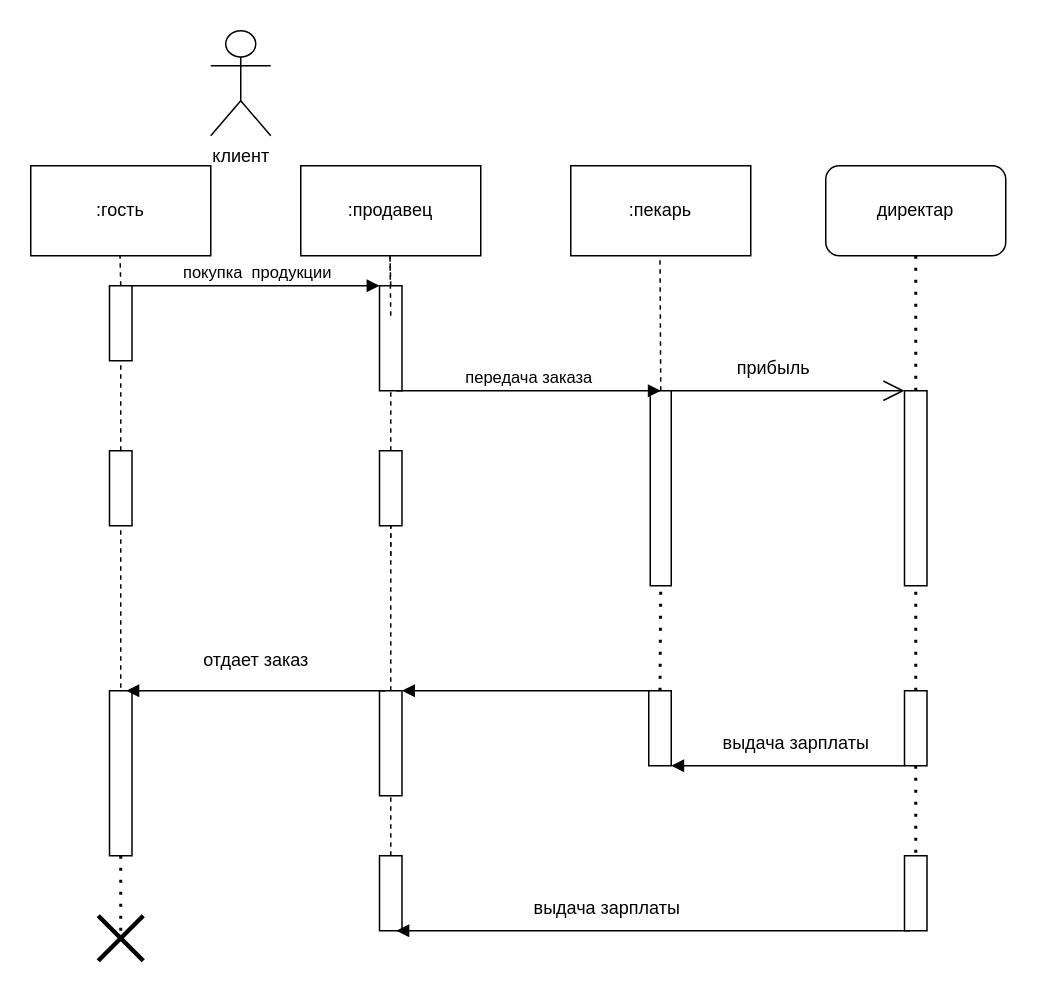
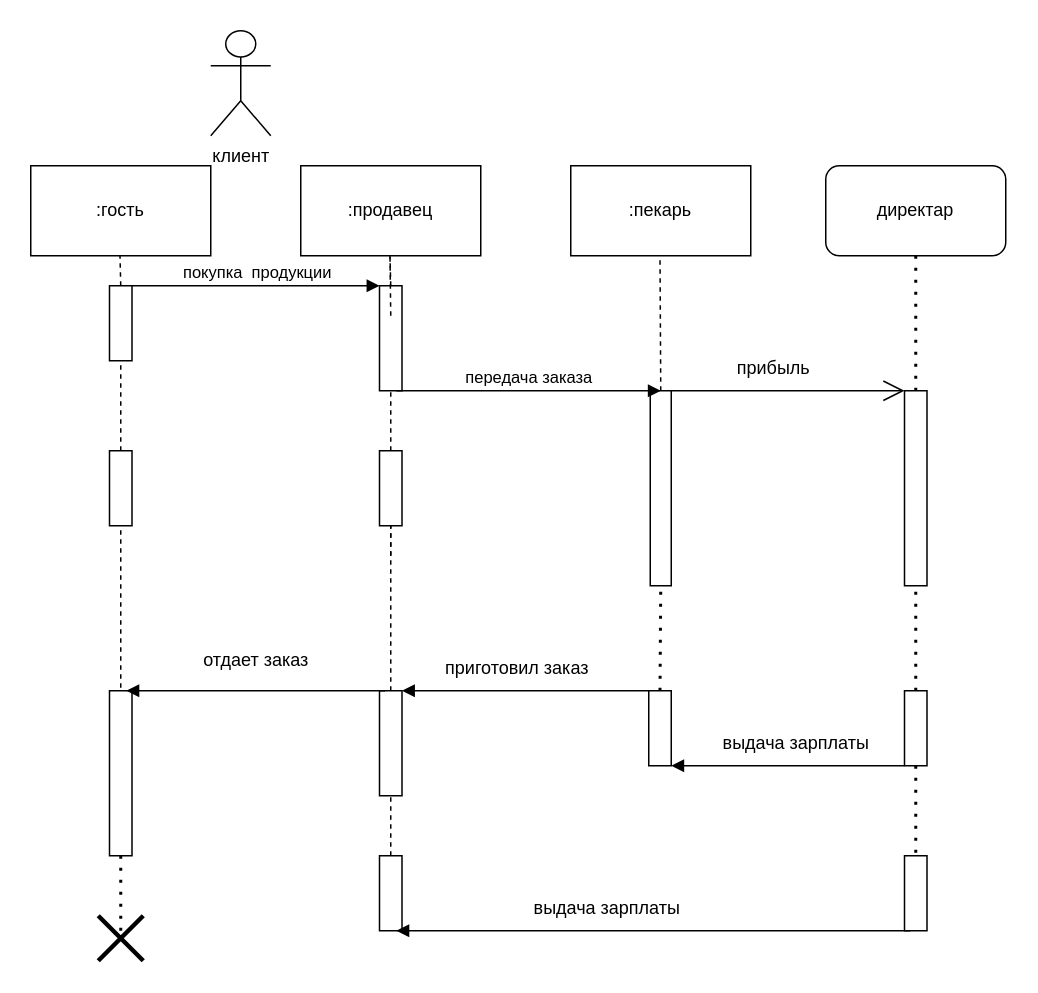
none -> (517, 668)
